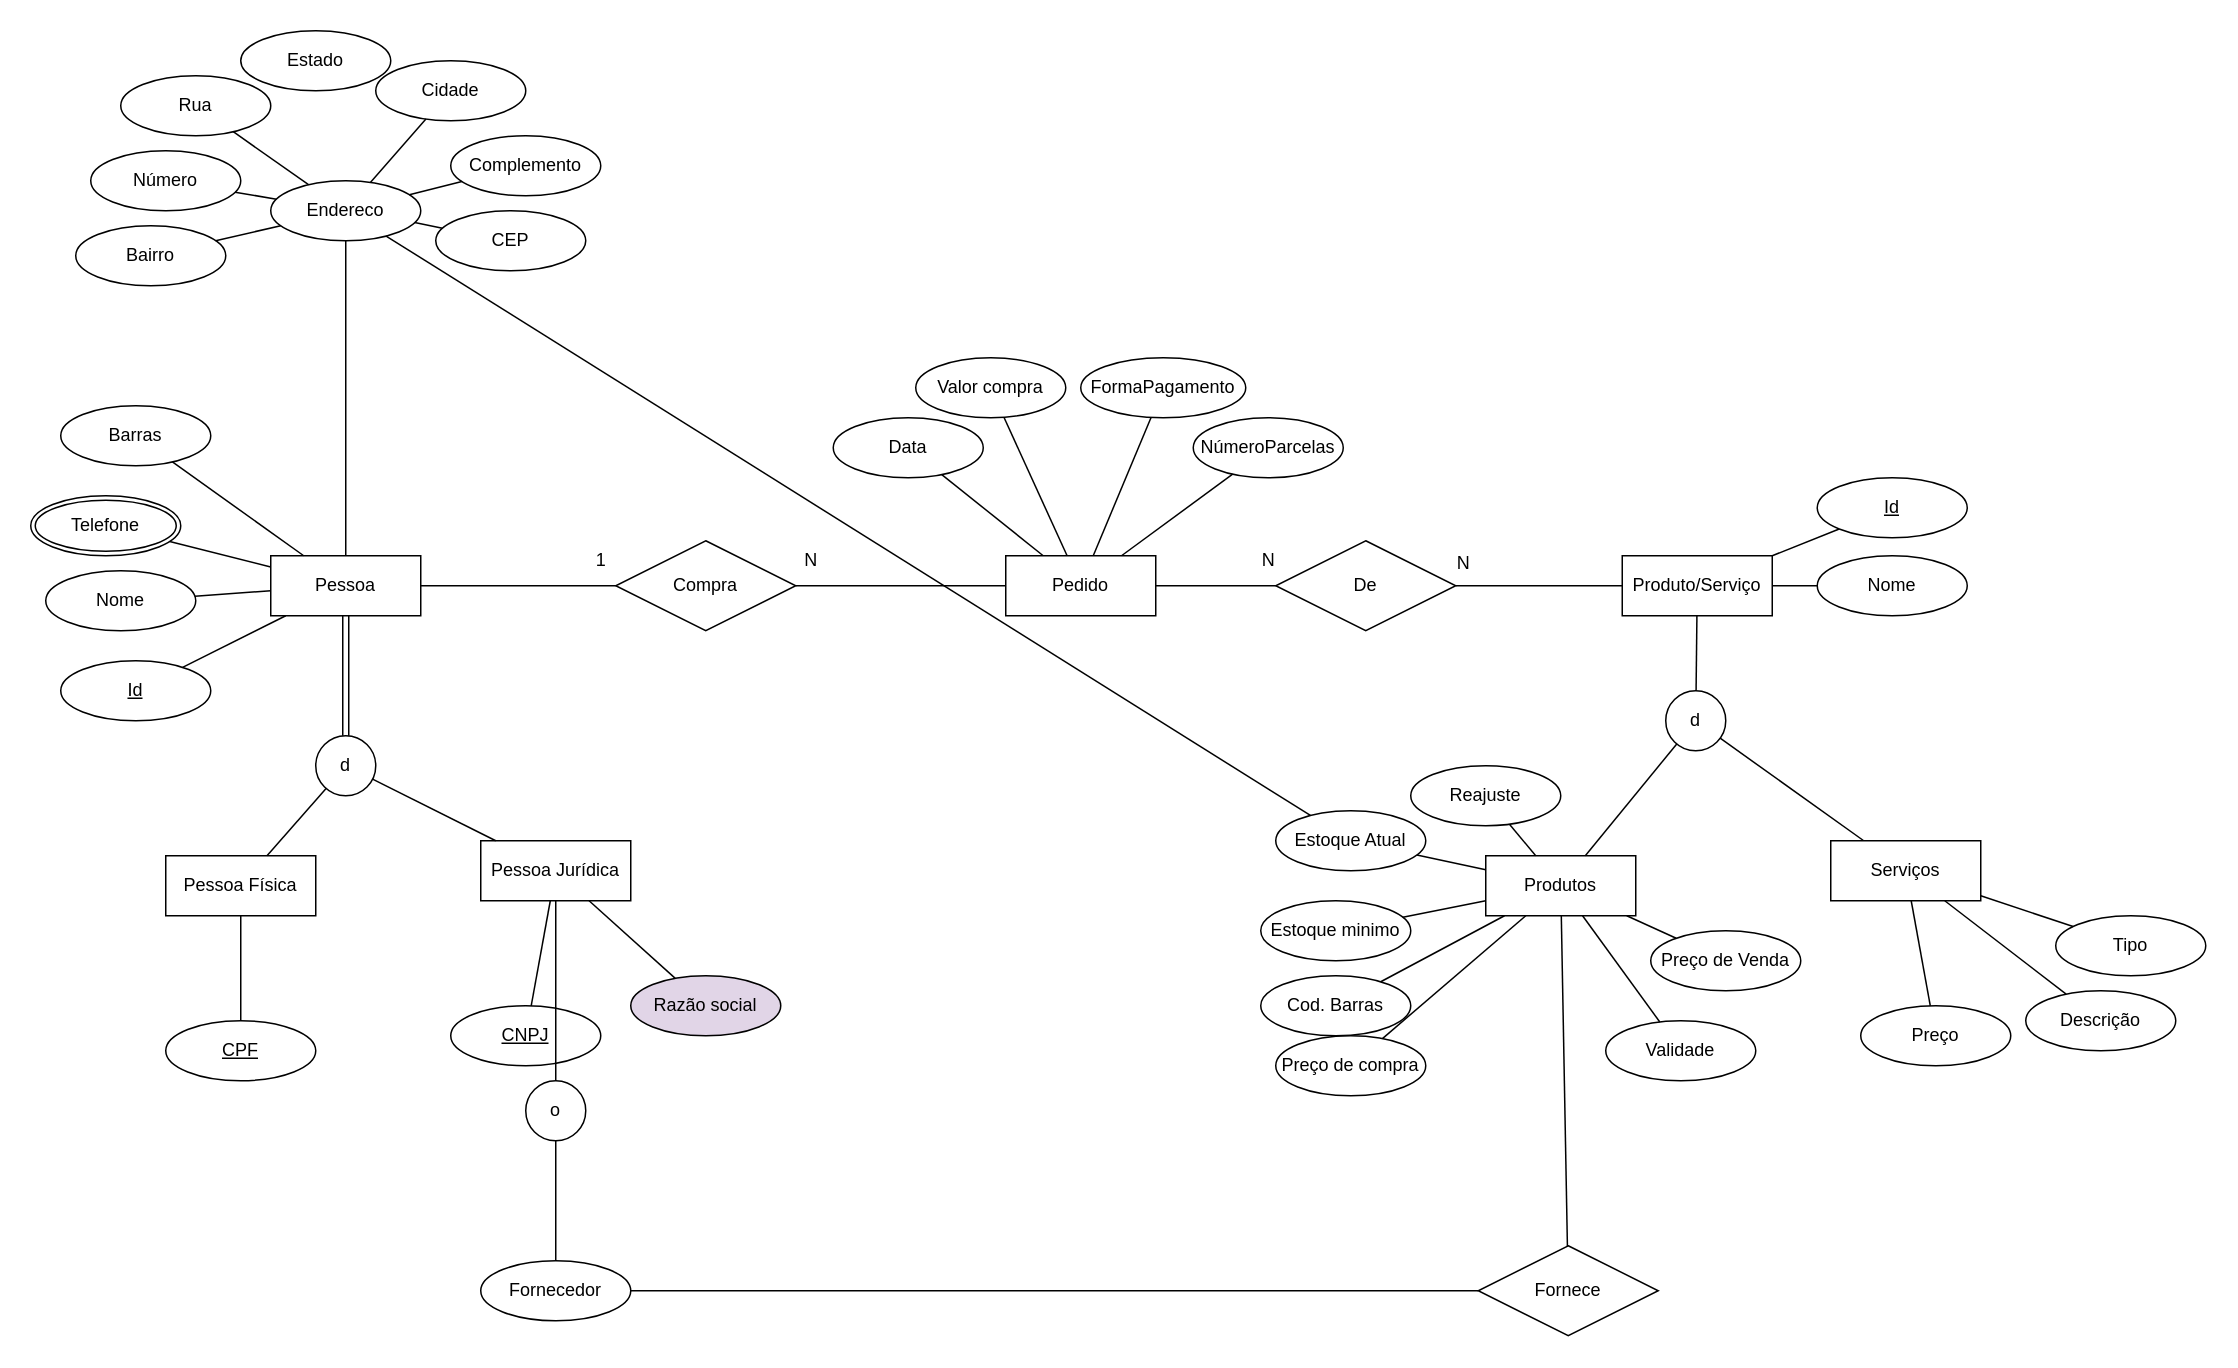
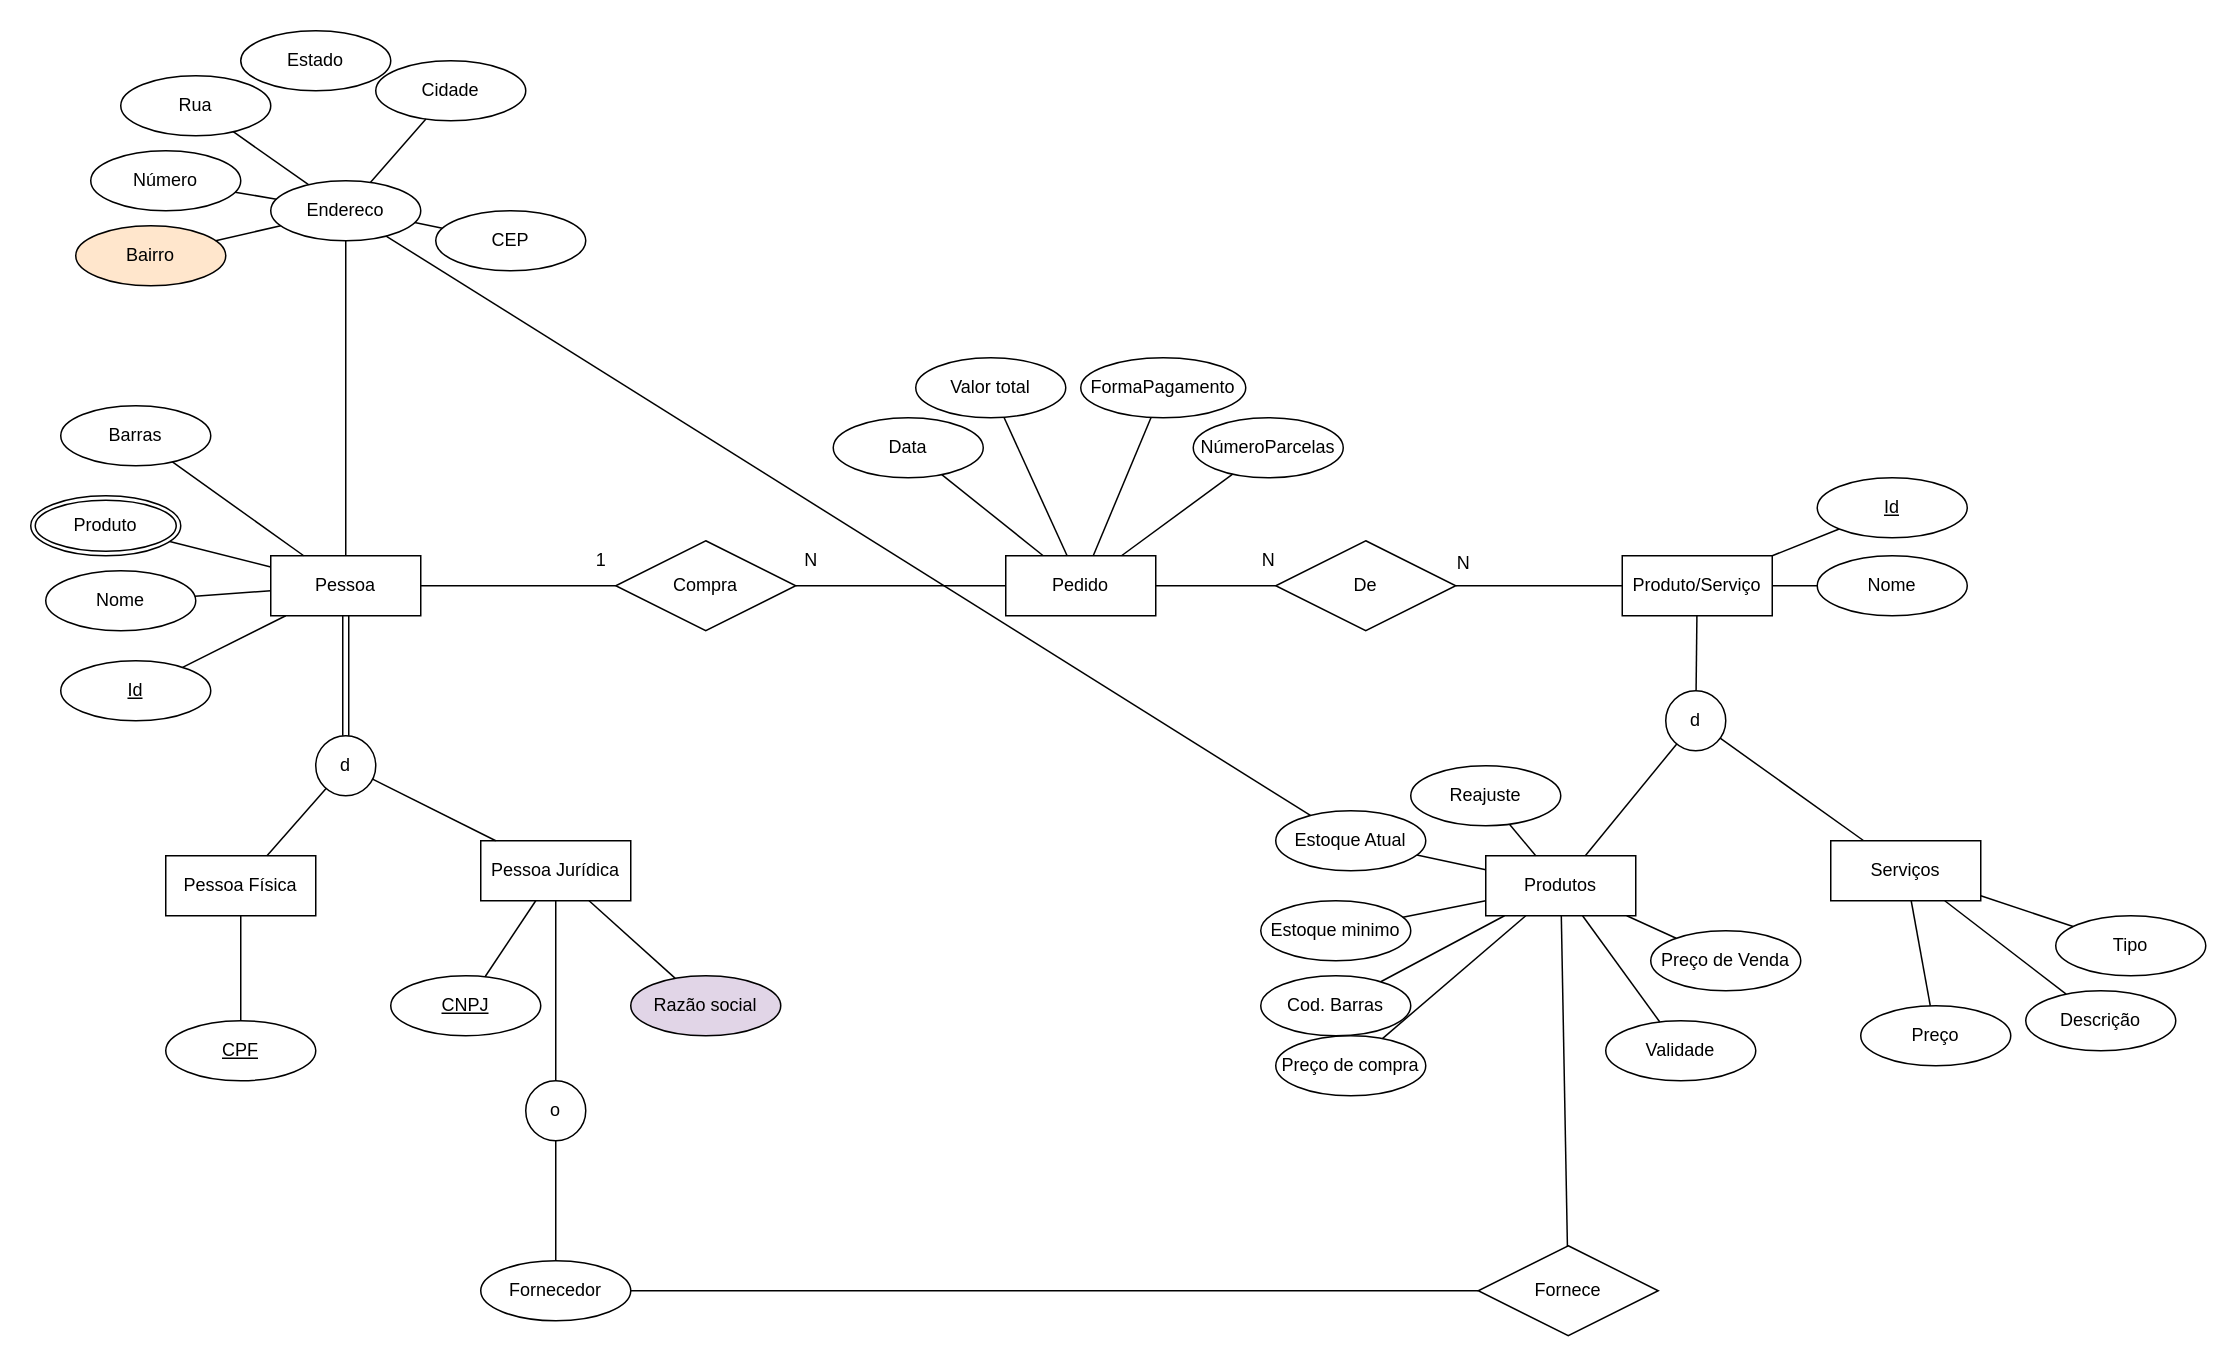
(526, 166) -> none
(436, 188) -> none
(151, 256) -> (151, 256)
(991, 388) -> (991, 388)
(106, 526) -> (106, 526)
(526, 1036) -> (466, 1006)
